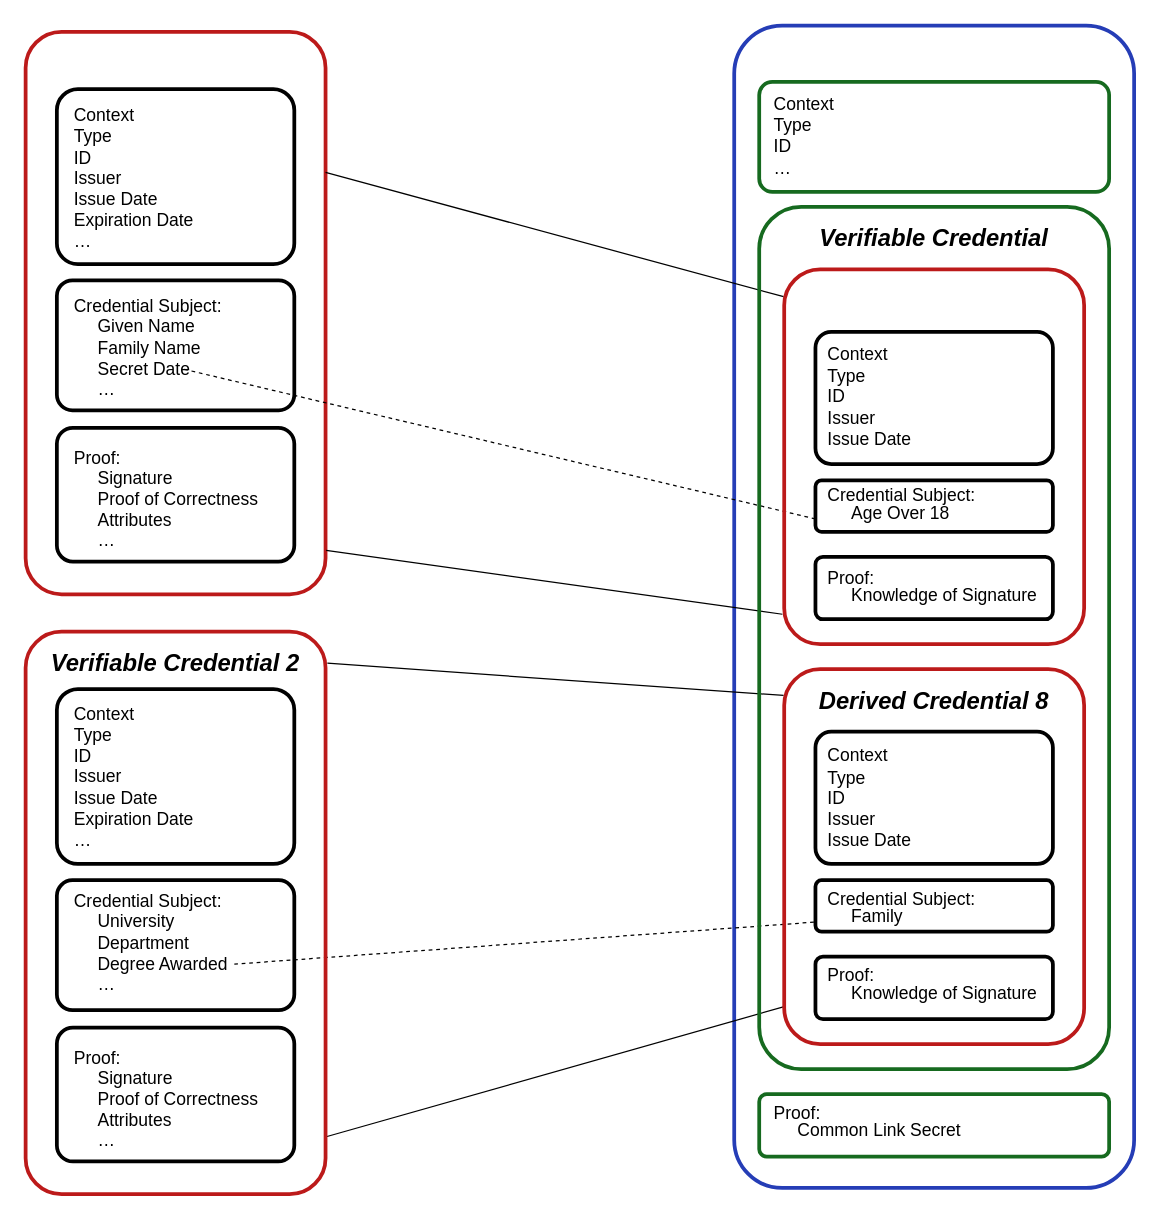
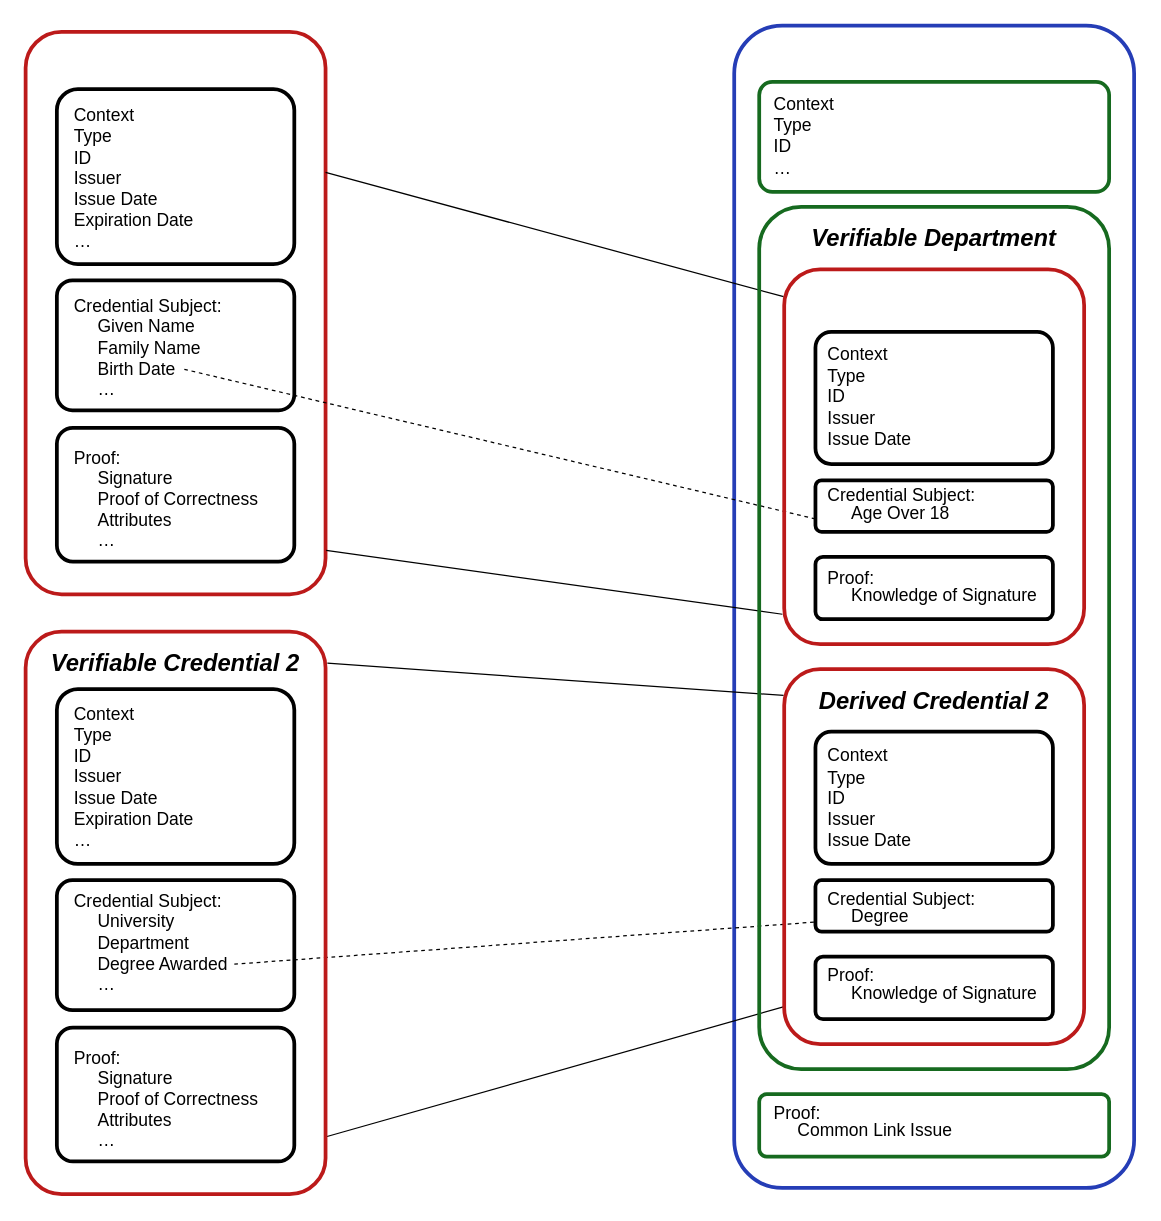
(934, 239) -> (934, 239)
(157, 358) -> (152, 358)
(934, 702) -> (934, 702)
(880, 917) -> (885, 917)
(891, 1131) -> (886, 1131)
